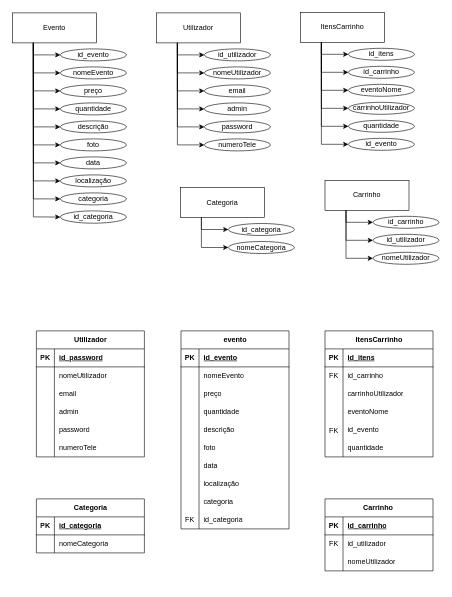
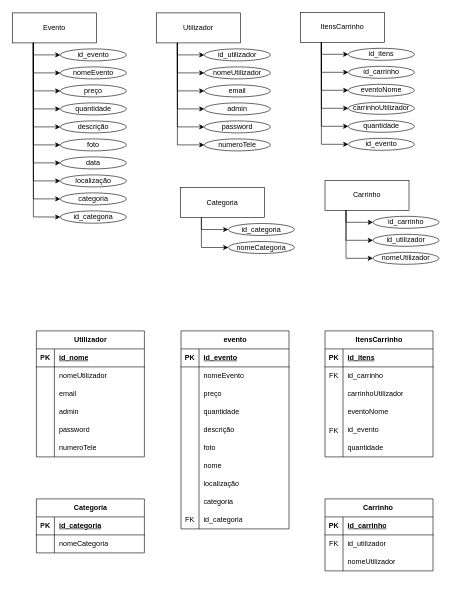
(80, 358) -> (72, 358)
(212, 466) -> (212, 466)
